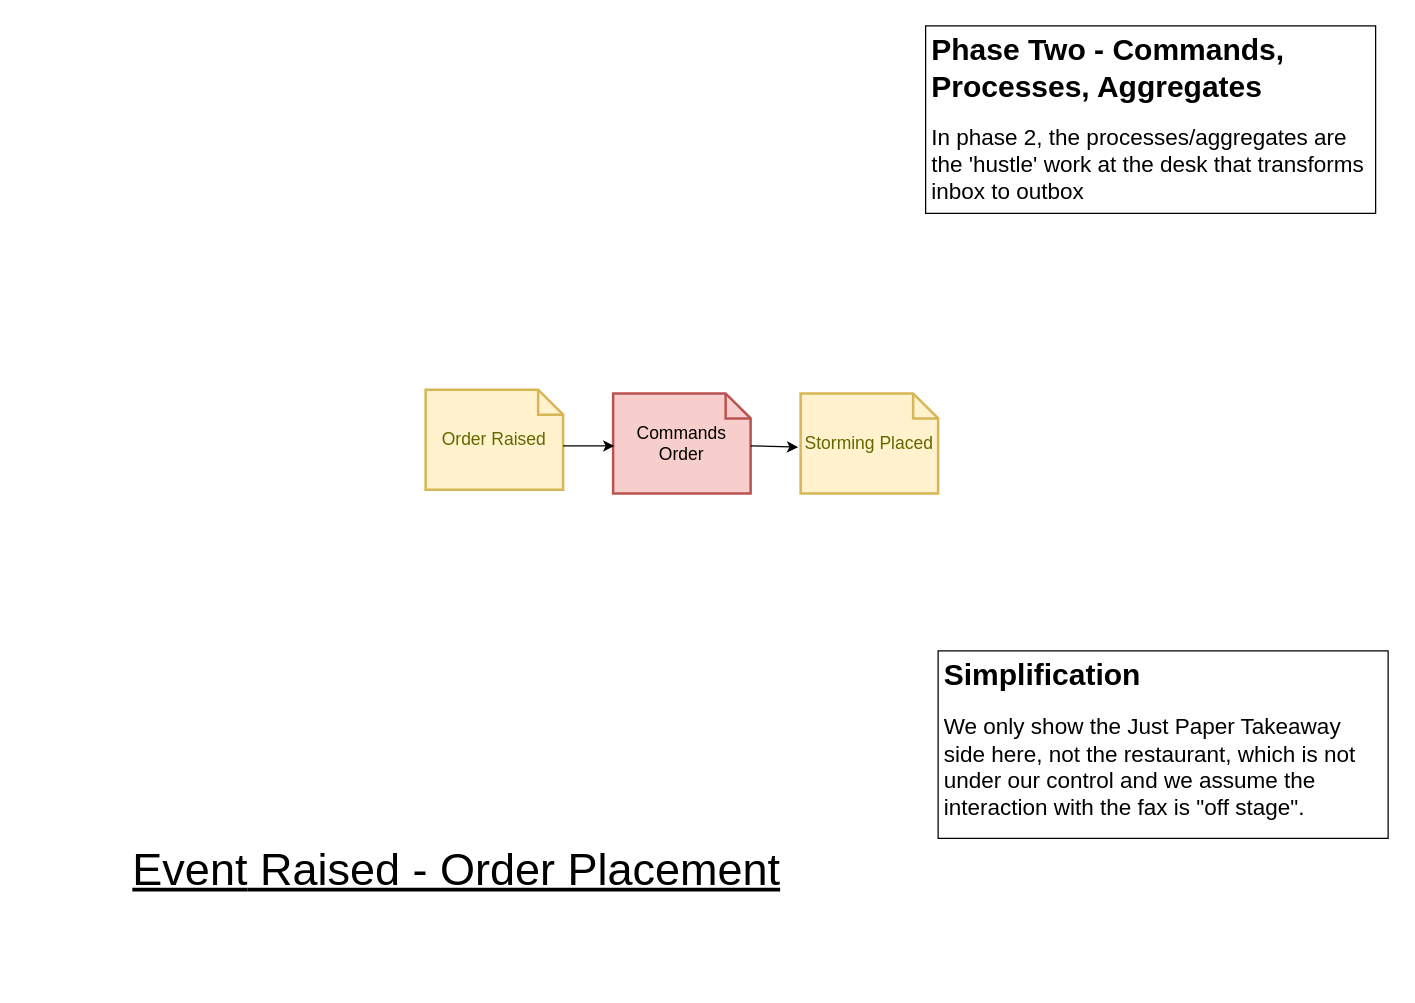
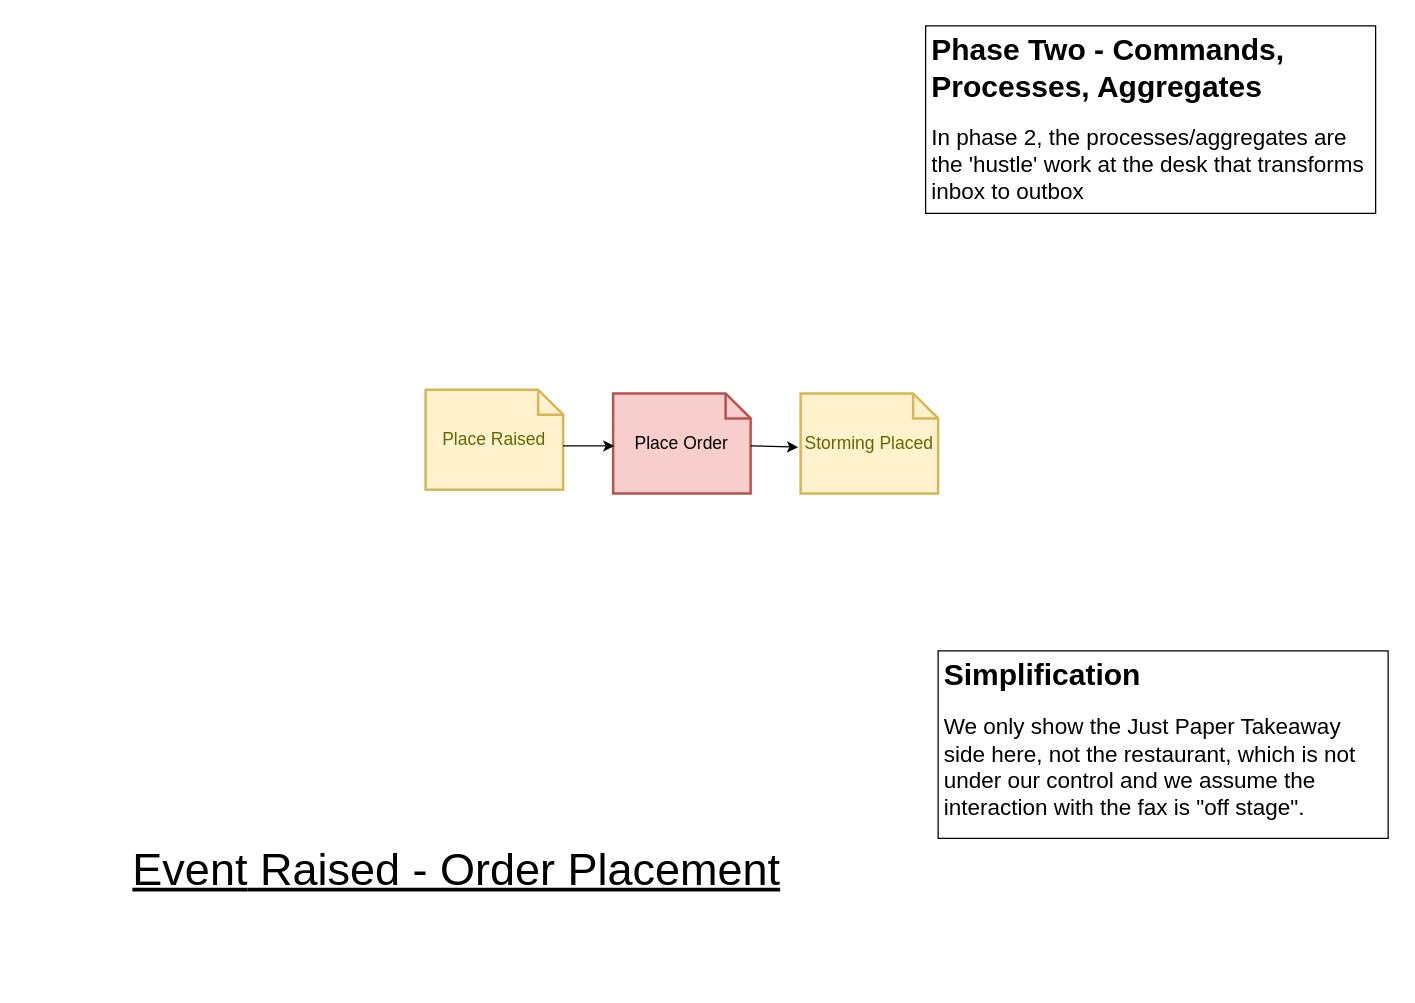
(494, 439) -> (494, 439)
(682, 443) -> (682, 443)
